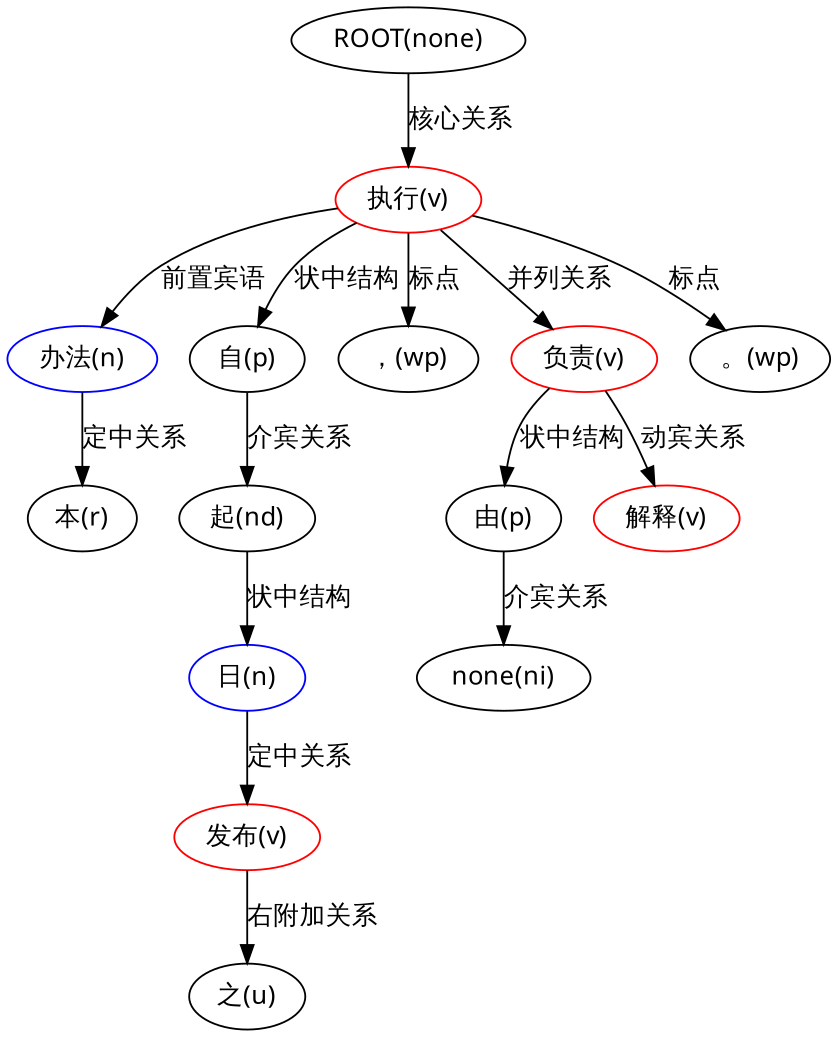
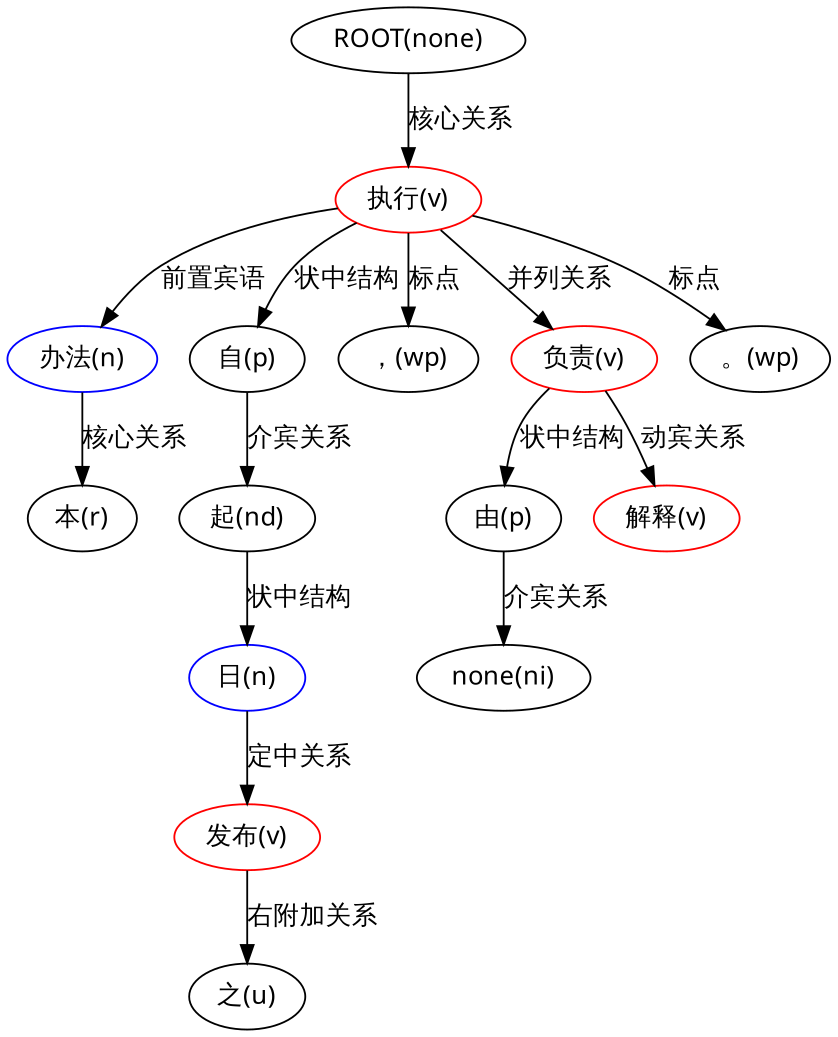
(135, 439) -> (135, 439)
